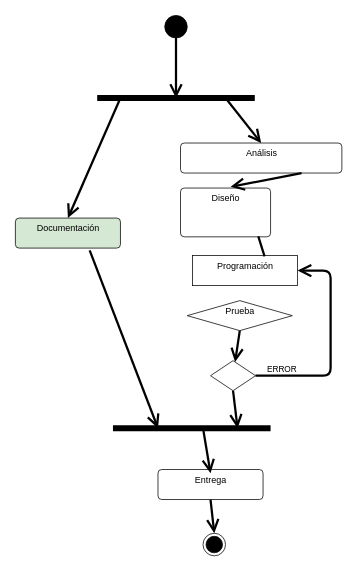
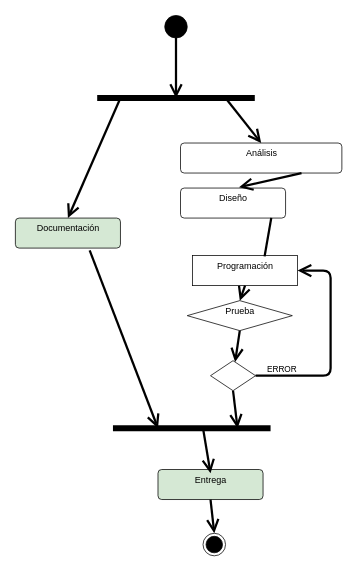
(225, 212) -> (233, 203)
none -> (243, 291)
(210, 484) -> (210, 484)
